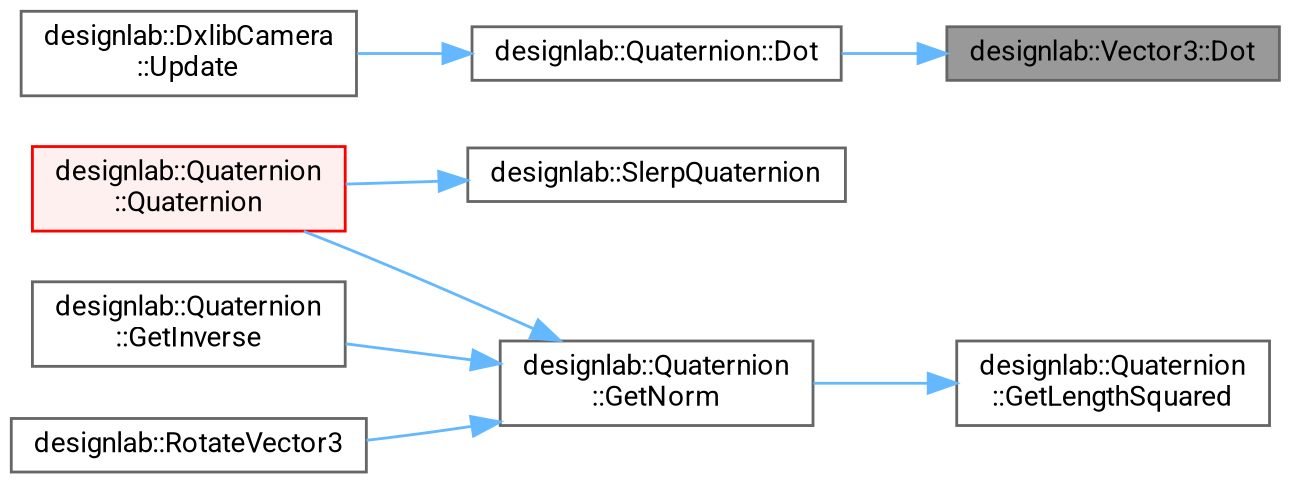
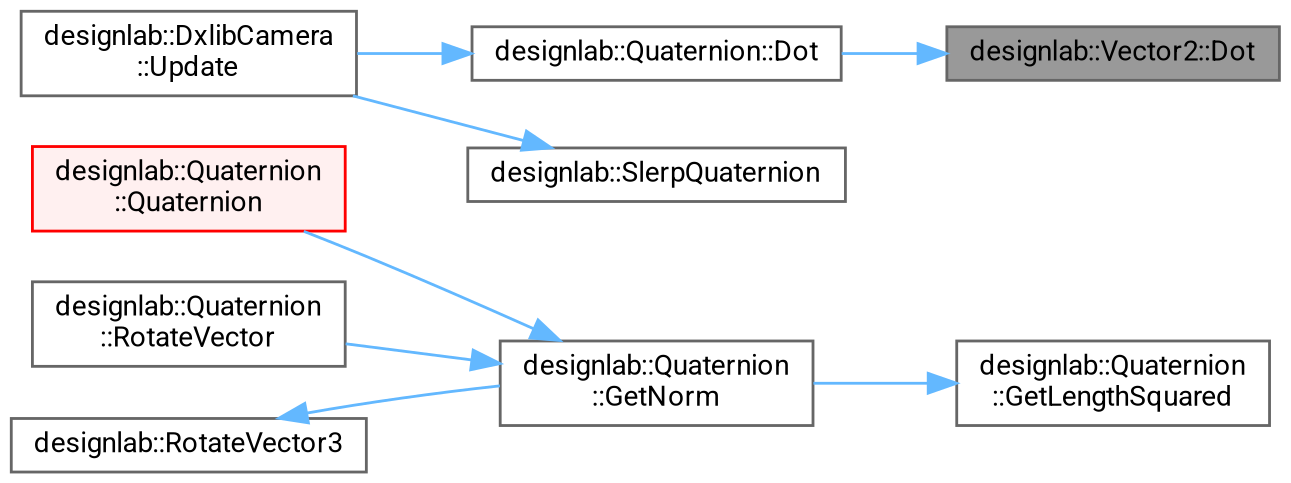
(1113, 54) -> (1113, 54)
(392, 183) -> (438, 118)
(189, 324) -> (189, 324)
(419, 434) -> (403, 398)
